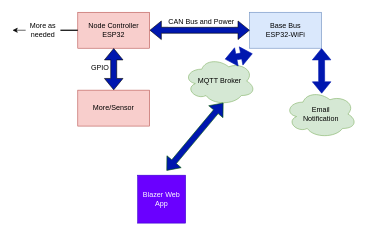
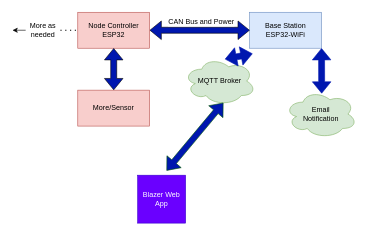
(68, 30) -> (68, 30)
(286, 30) -> (286, 30)
(100, 68) -> none
